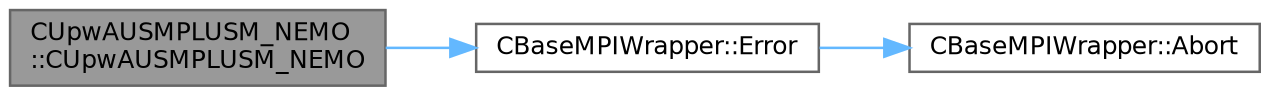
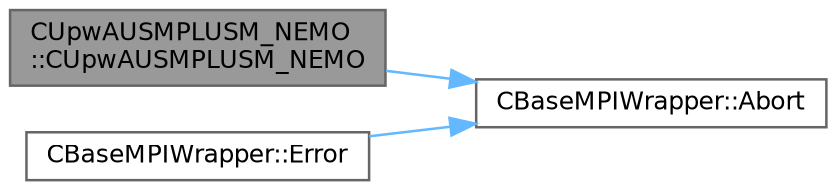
(418, 48) -> (418, 75)
